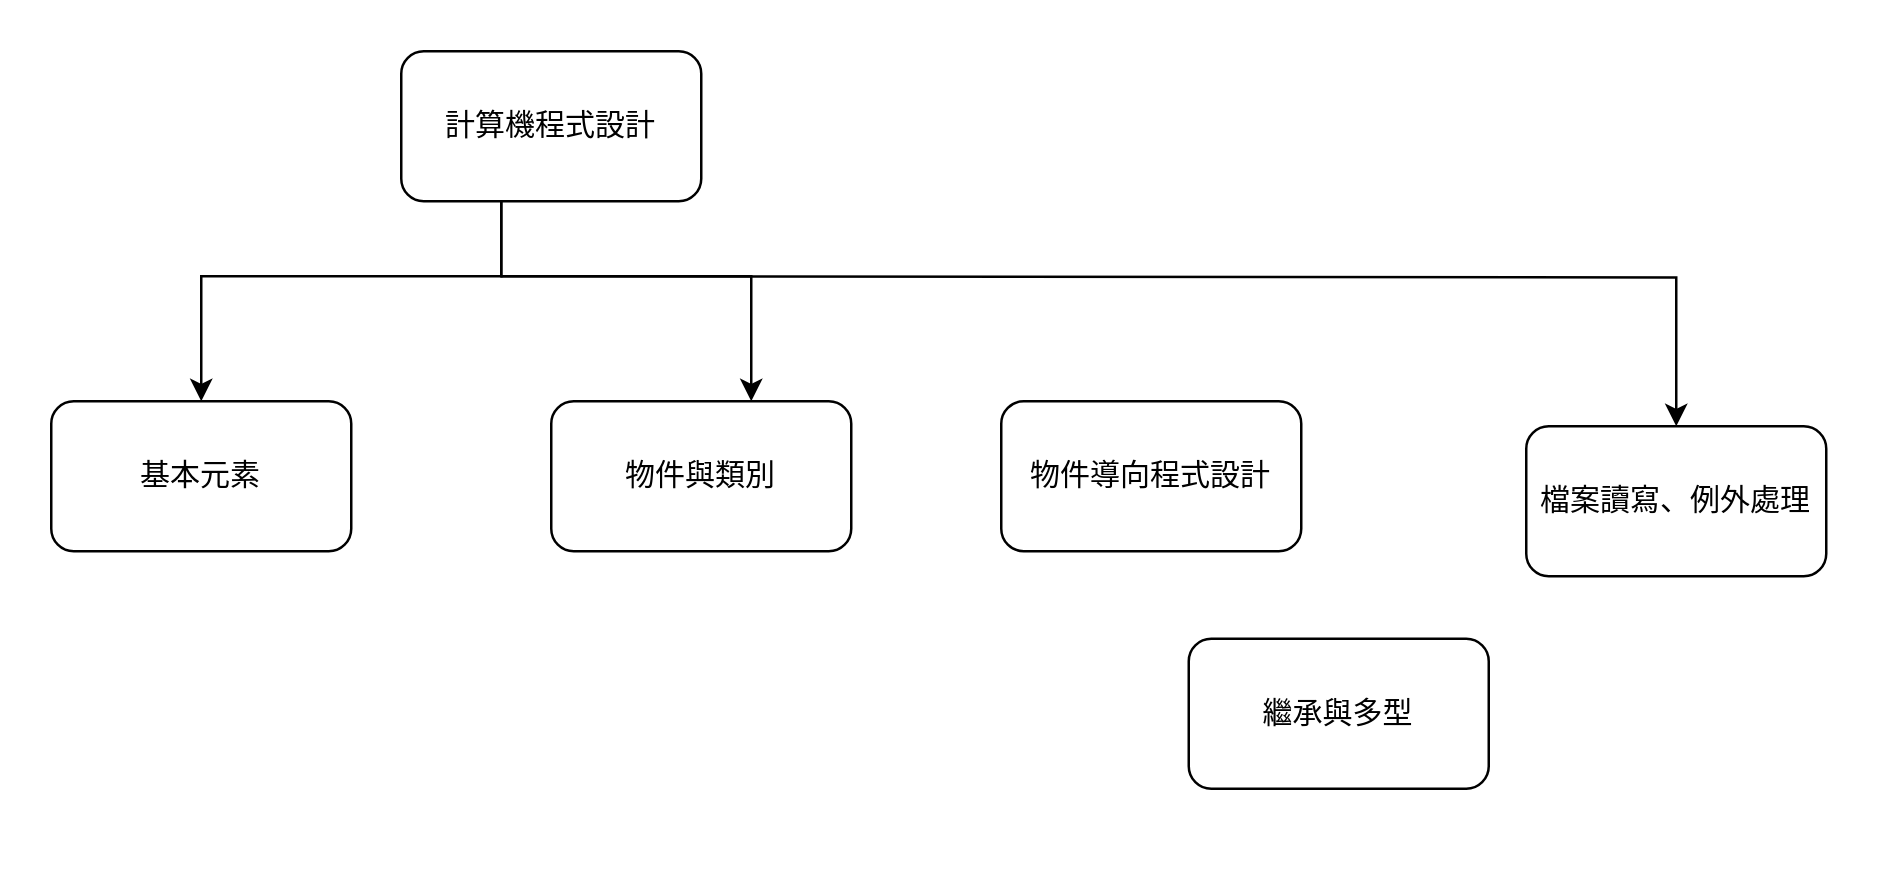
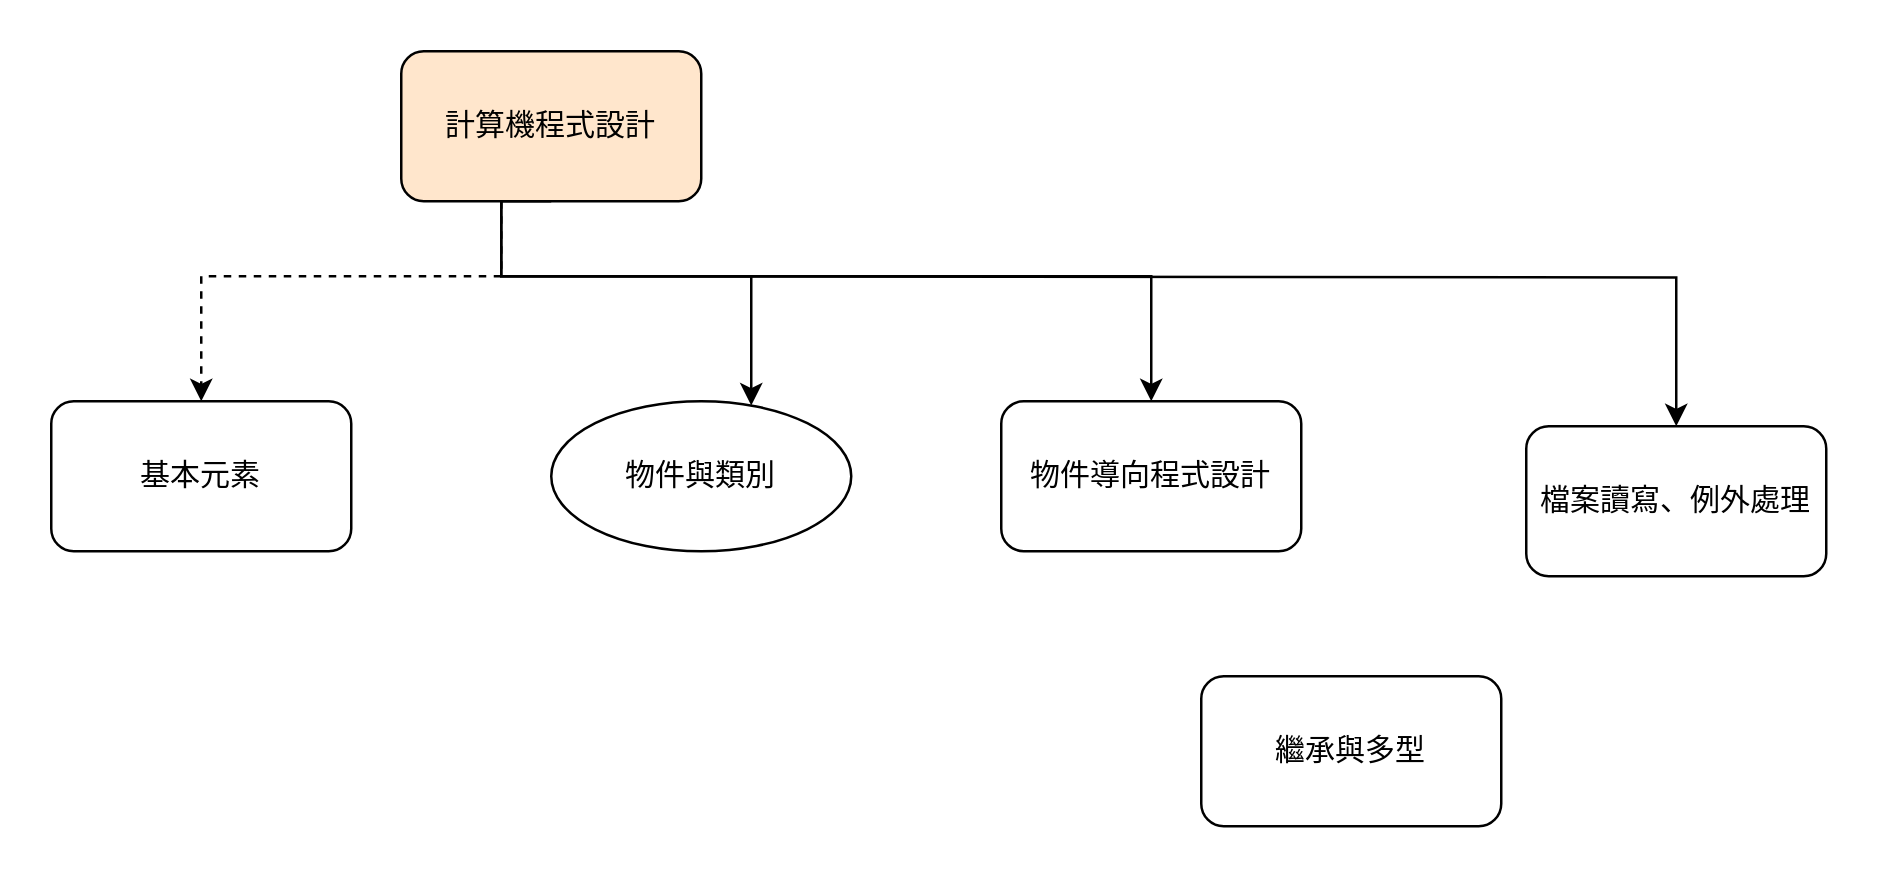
(551, 126) -> (551, 126)
(295, 276) -> (295, 276)
none -> (1151, 333)
(701, 476) -> (701, 476)
(1339, 714) -> (1351, 751)
